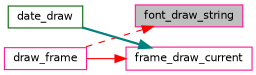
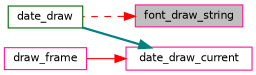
(104, 41) -> (104, 17)
(189, 59) -> (189, 59)
